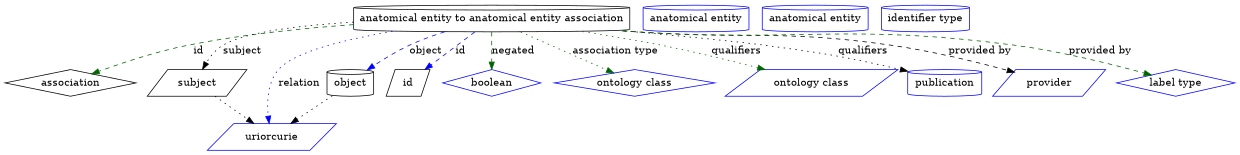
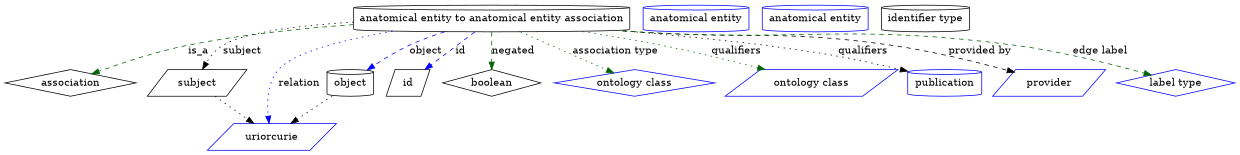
(925, 19) -> (925, 19)
(199, 51) -> (199, 51)
(1100, 51) -> (1100, 51)
(492, 83) -> (492, 83)
